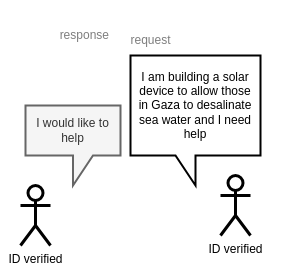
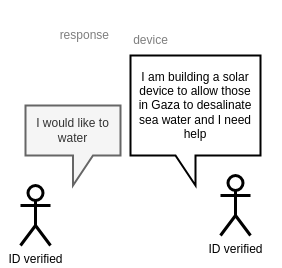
(151, 41) -> (151, 41)
(73, 131) -> (73, 131)
